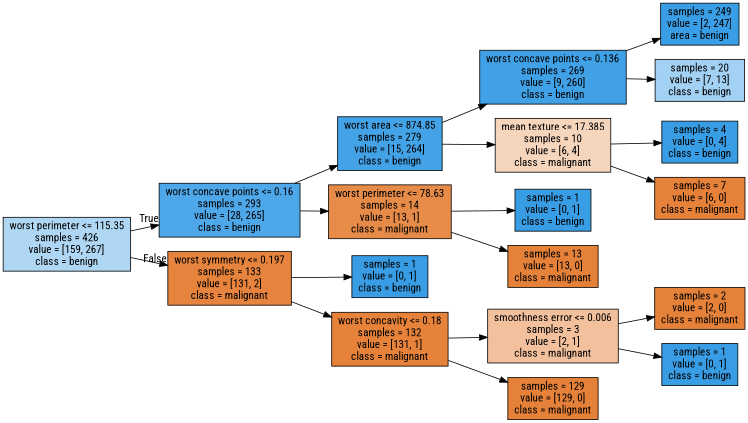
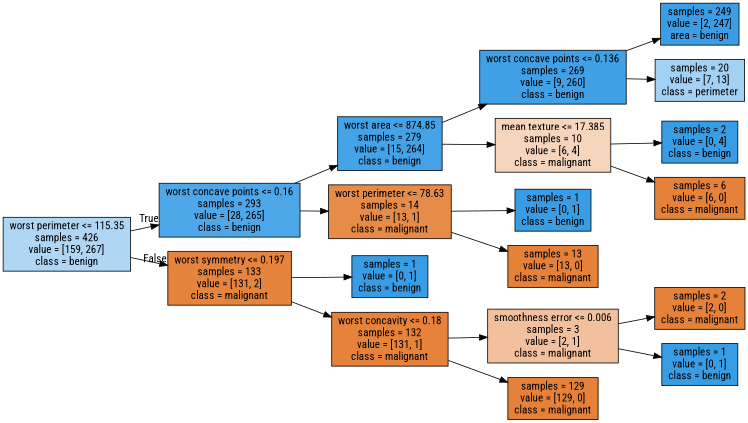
(700, 80) -> (700, 80)
(700, 142) -> (700, 142)
(700, 198) -> (700, 198)
